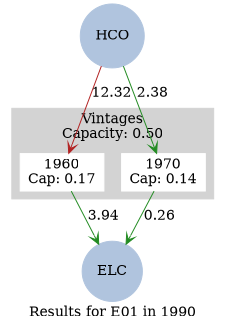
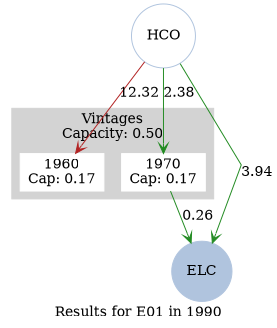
(112, 36) -> (163, 36)
(163, 172) -> (163, 172)
(83, 213) -> (230, 146)
